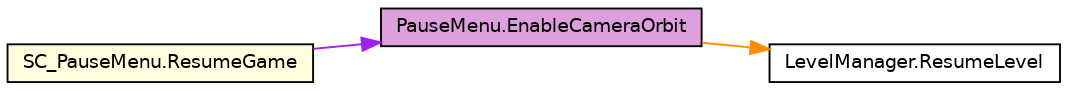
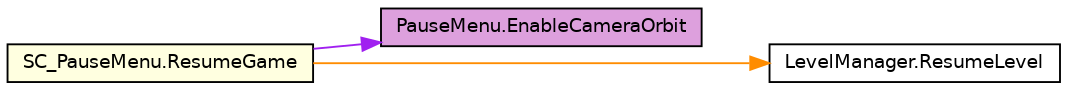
(726, 45) -> (531, 63)
